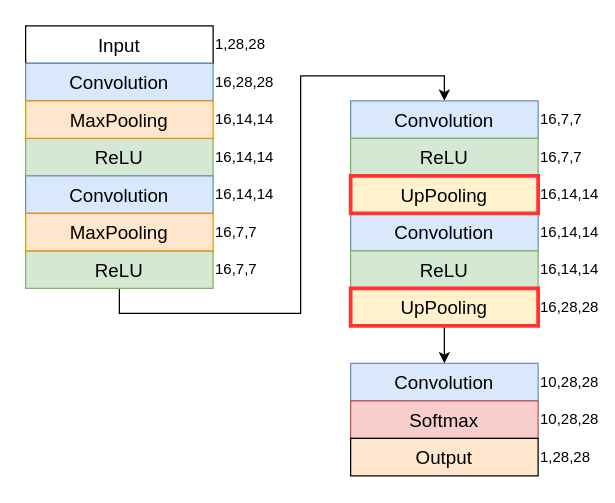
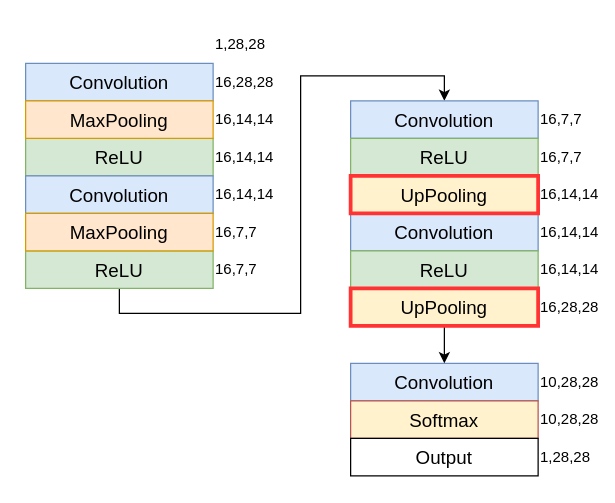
(119, 44) -> none
(444, 419) -> (444, 419)
(444, 457) -> (444, 457)
